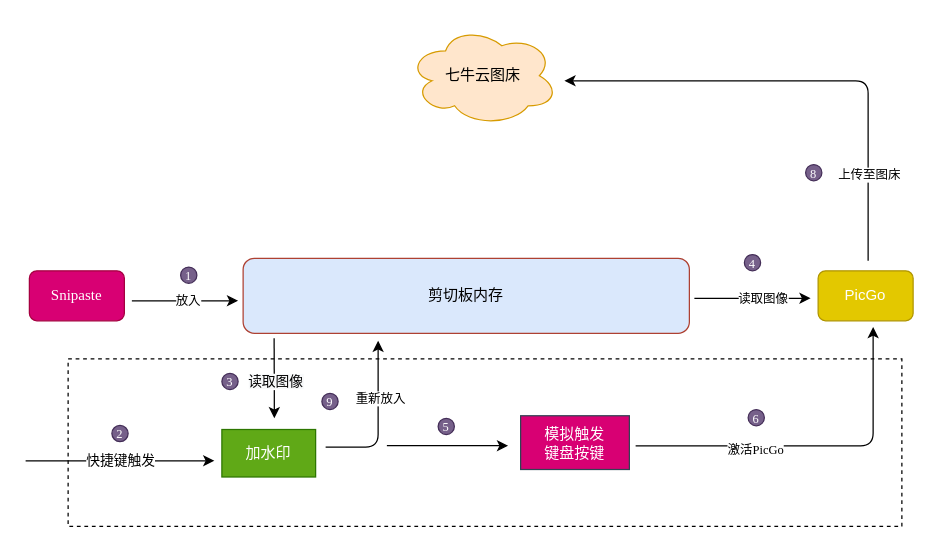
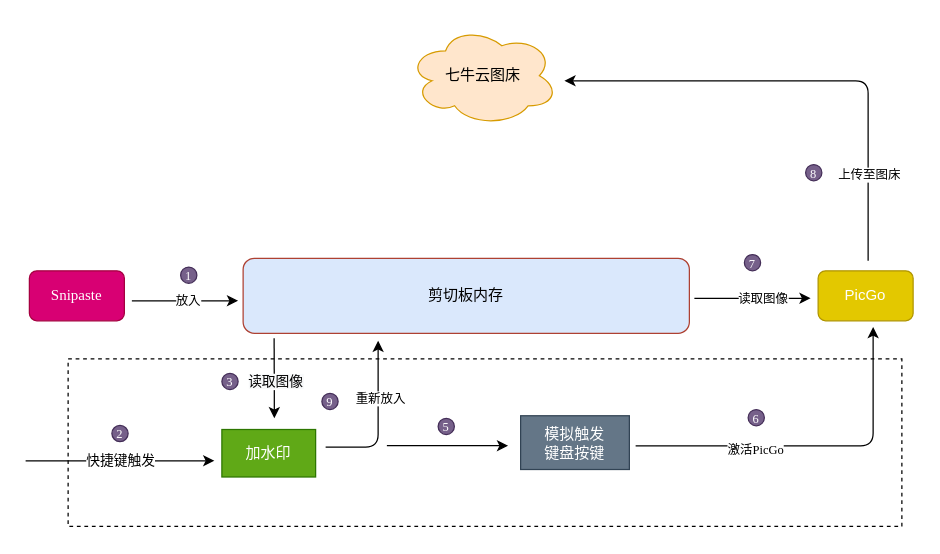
(753, 263) -> (753, 263)
(575, 443) -> (575, 443)
